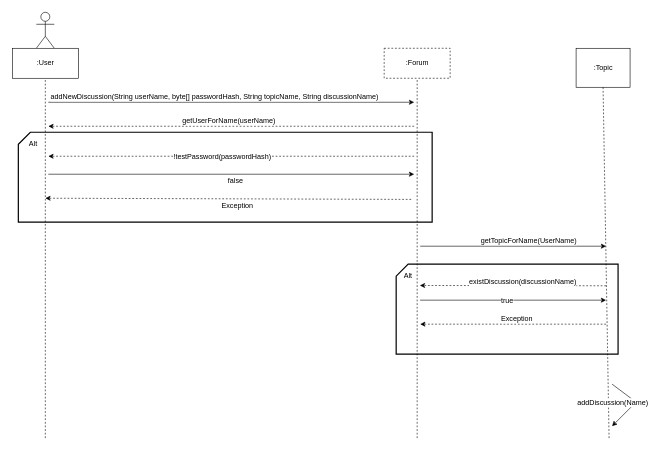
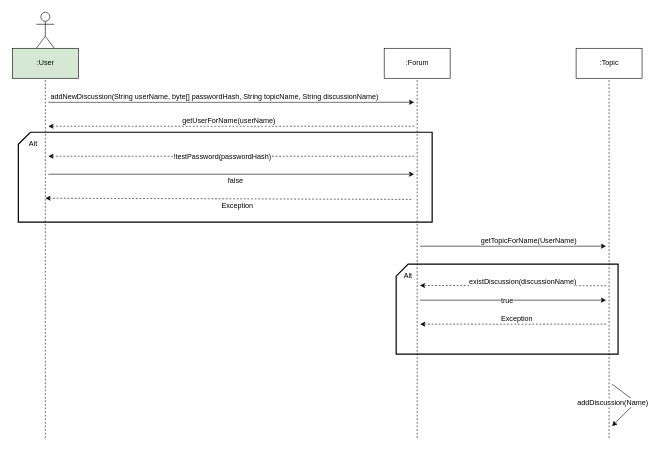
(45, 63) -> (45, 63)
(417, 63) -> (417, 63)
(603, 68) -> (609, 63)
